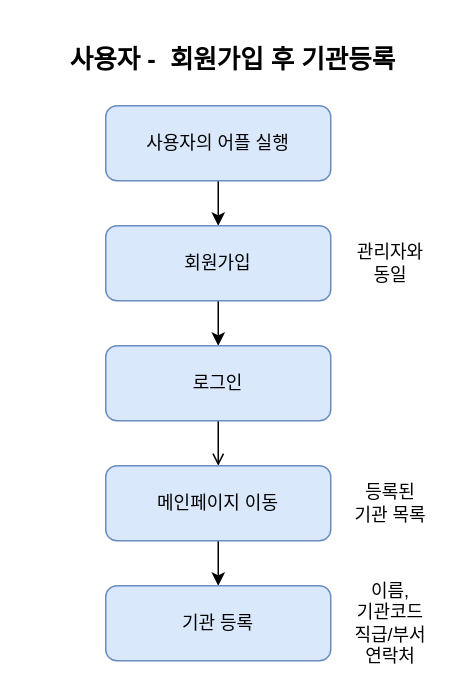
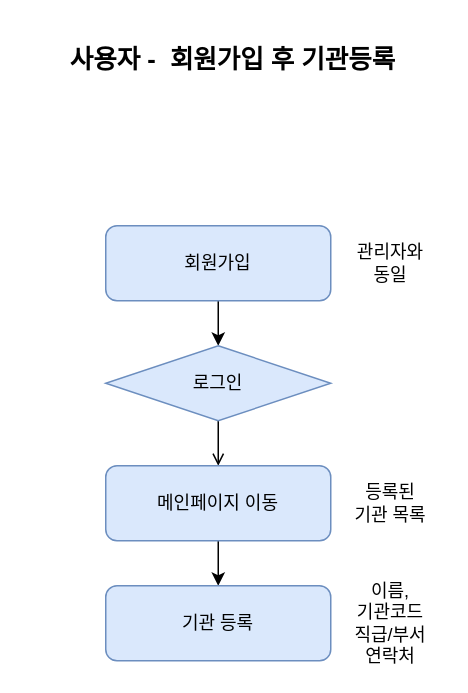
(218, 143) -> none
(218, 209) -> none
(218, 383) -> (218, 383)
